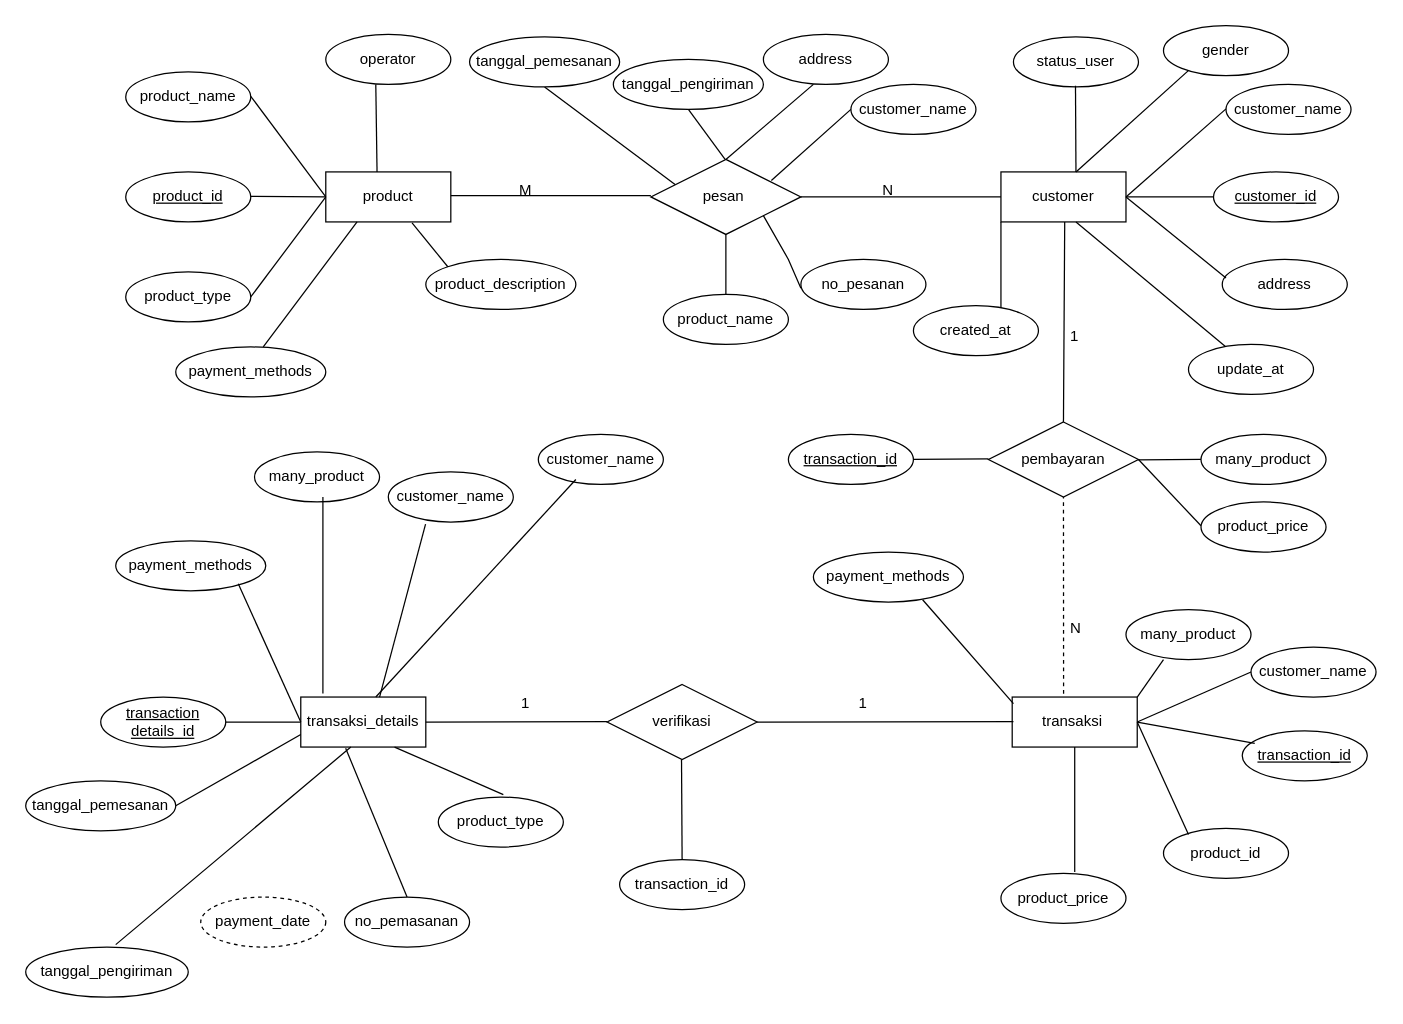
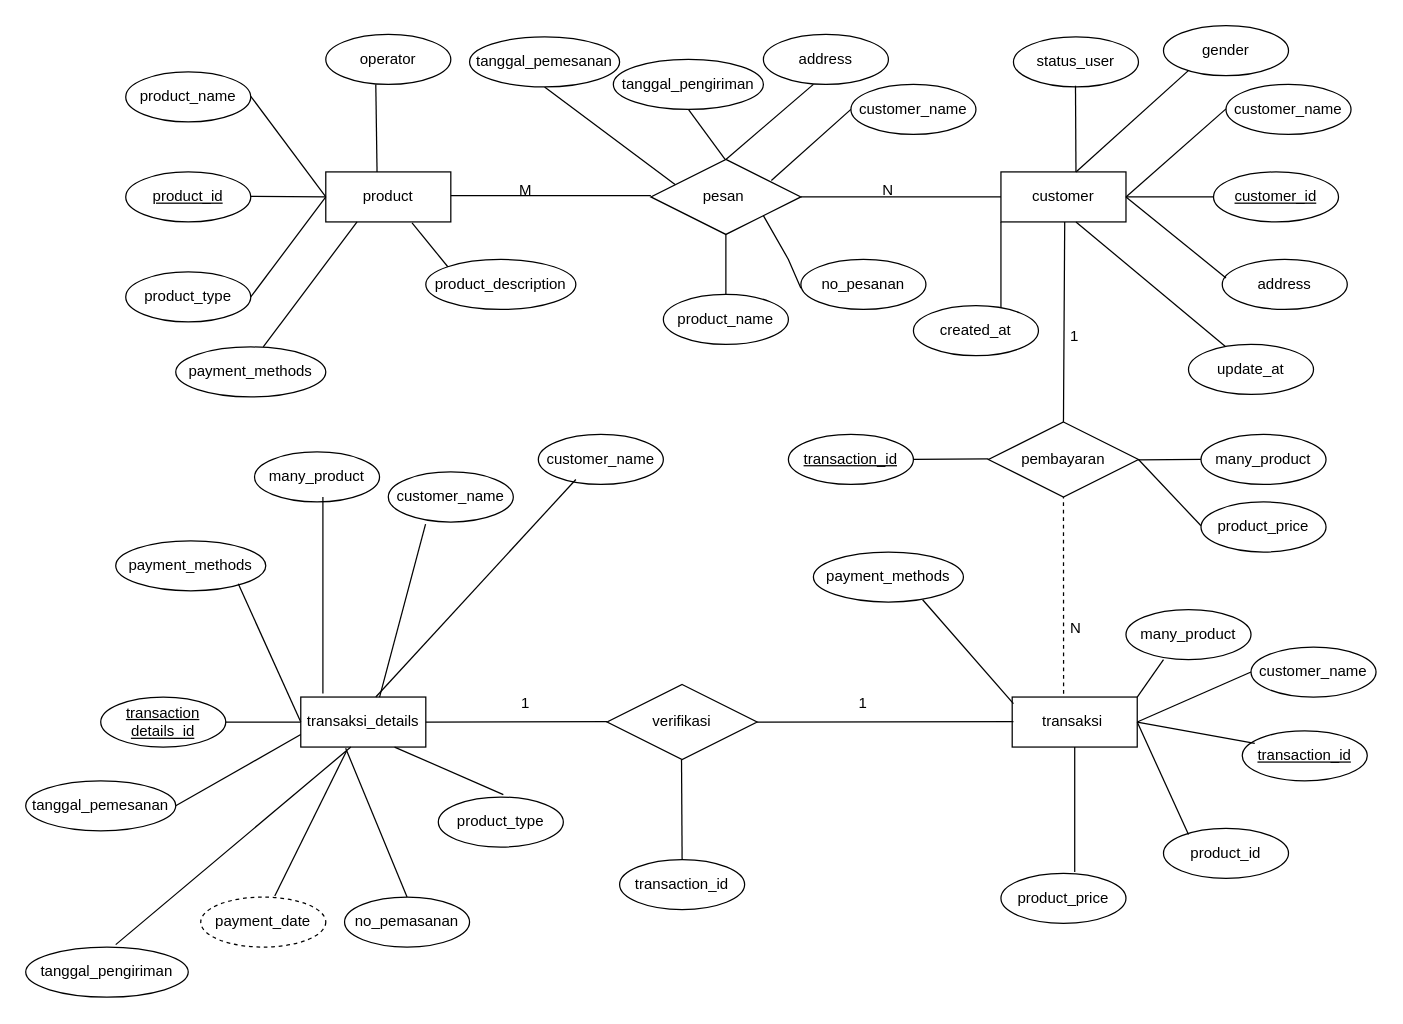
none -> (310, 825)
